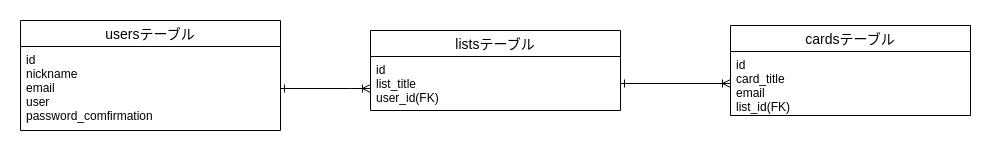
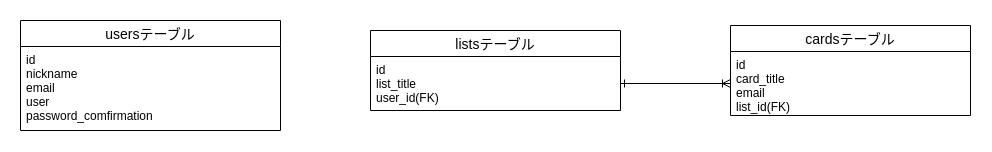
(325, 89) -> none
